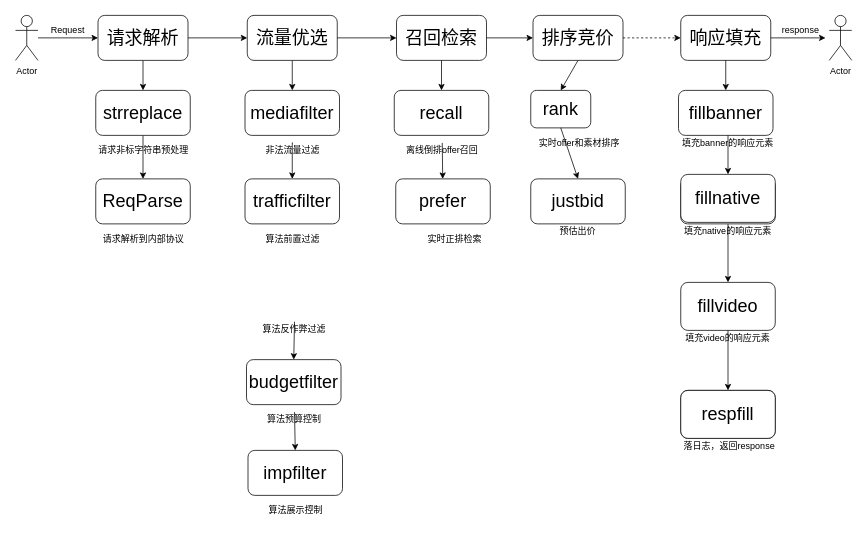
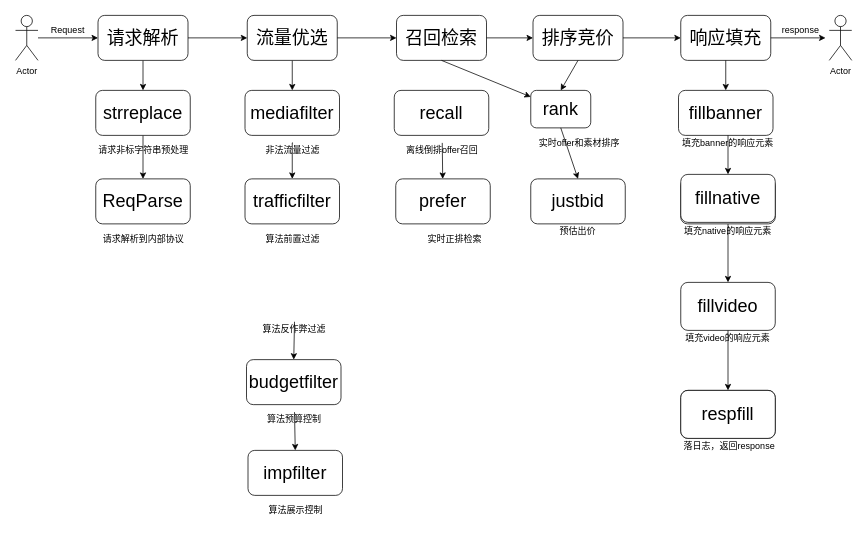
(648, 38) -> (648, 38)
(441, 72) -> (483, 78)
